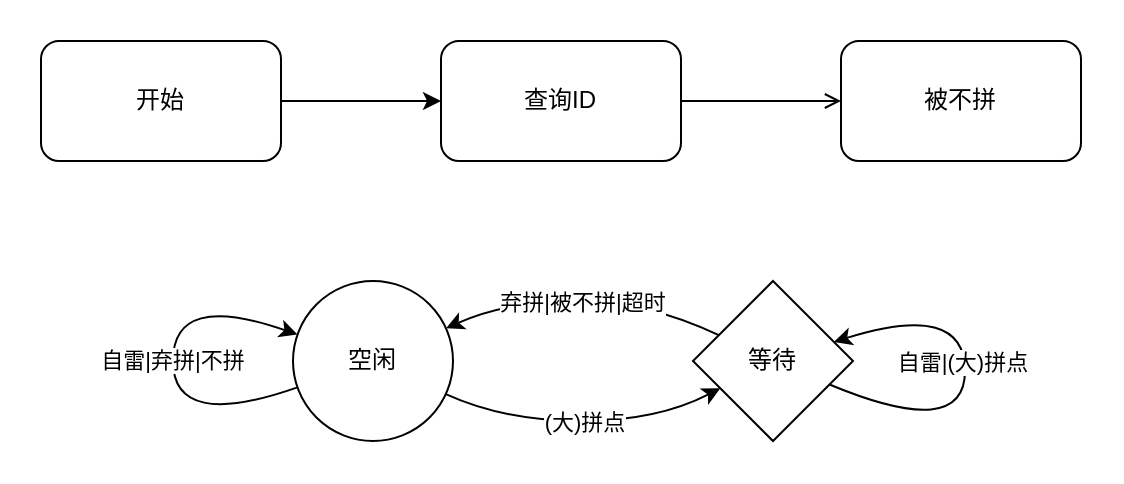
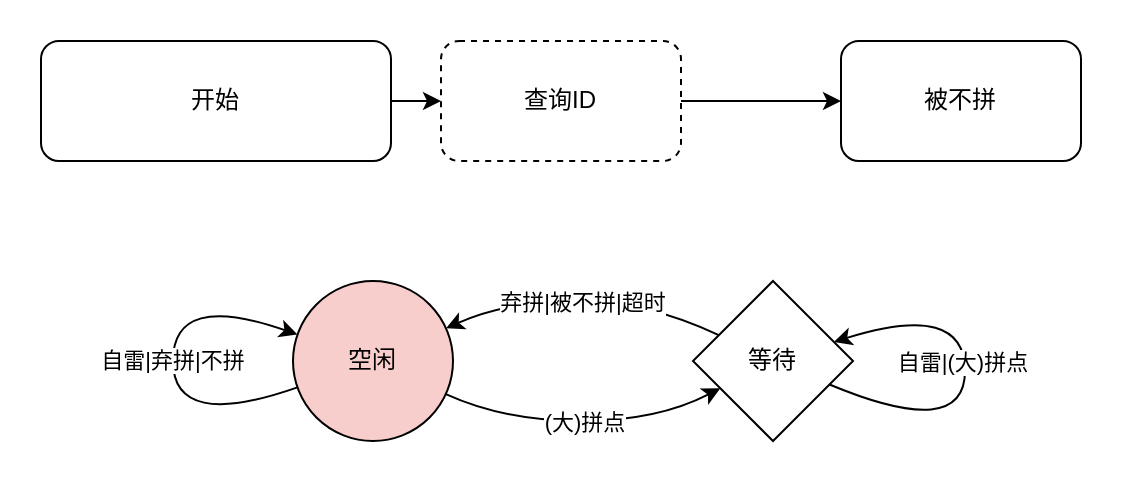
(161, 101) -> (216, 101)
(561, 101) -> (561, 101)
(829, 101) -> (826, 101)
(373, 361) -> (373, 361)
